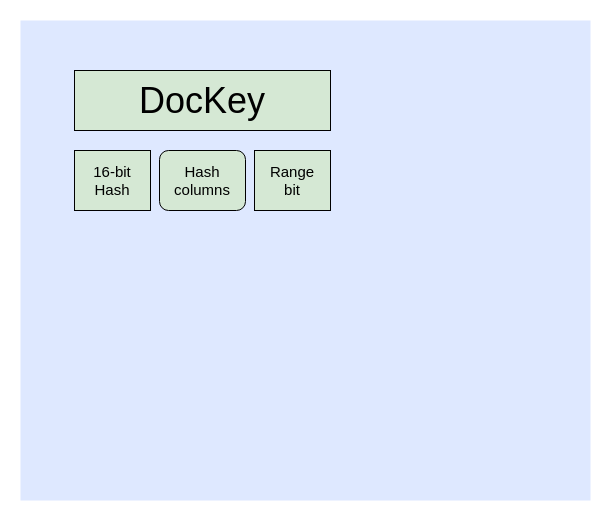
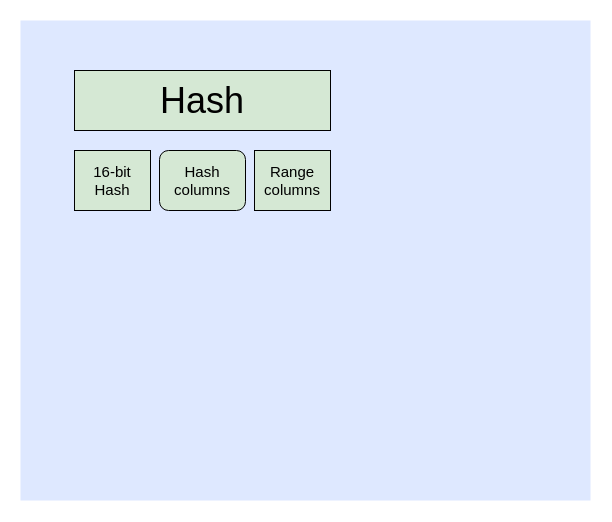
(203, 101) -> (203, 101)
(293, 181) -> (293, 181)
